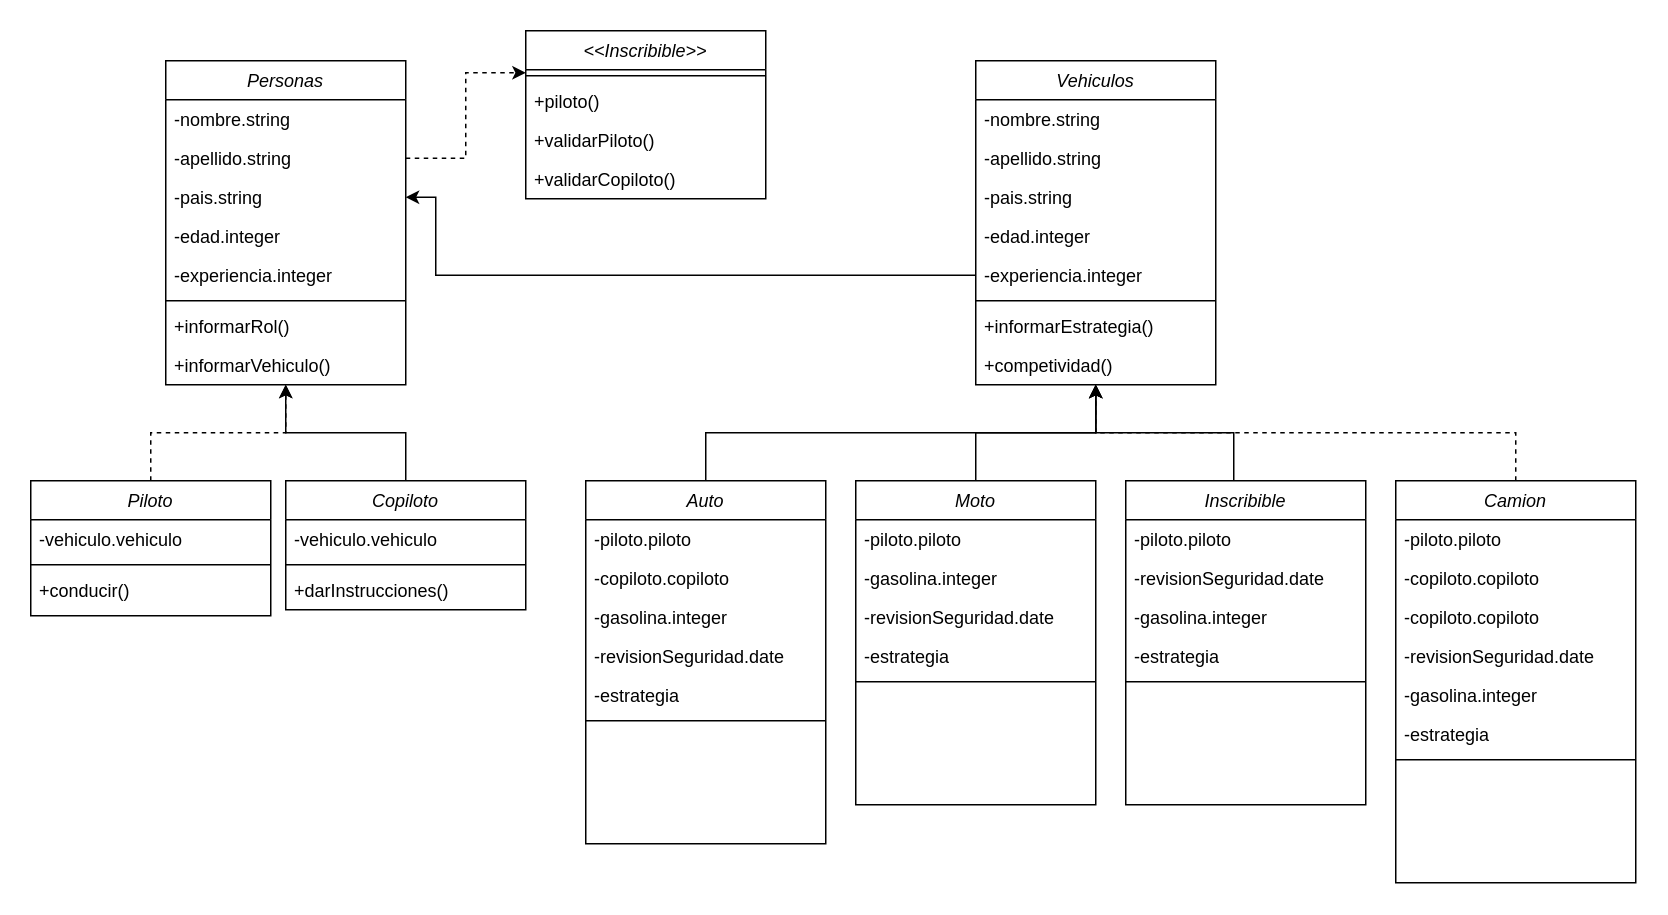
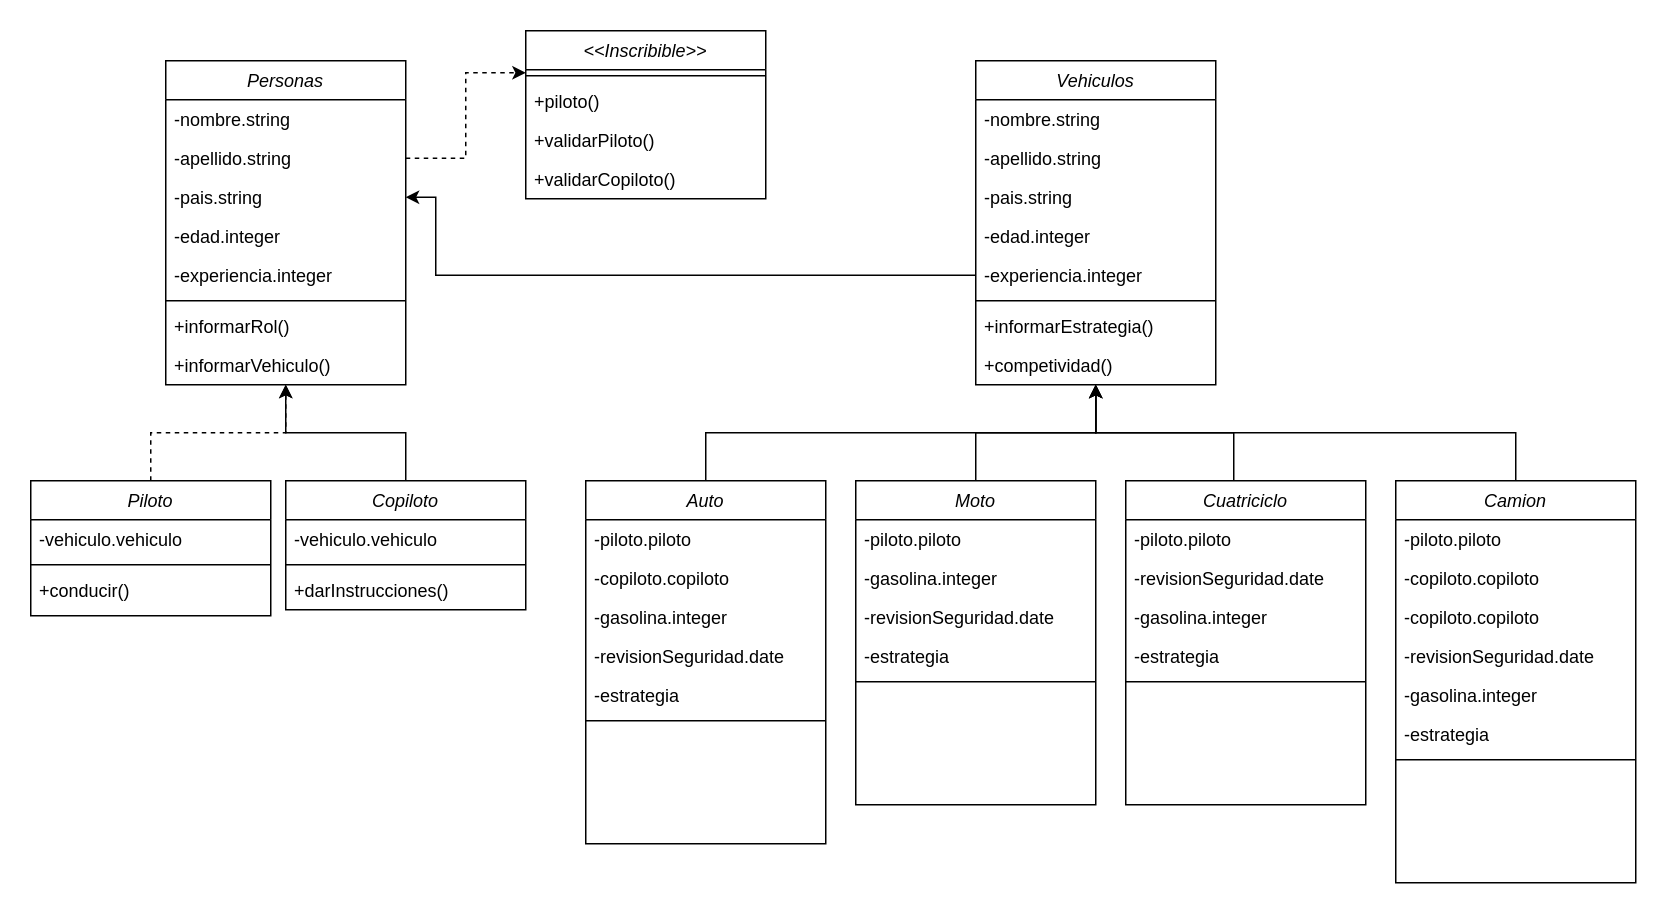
(1400, 433) -> (1400, 433)
(1245, 501) -> (1245, 501)
